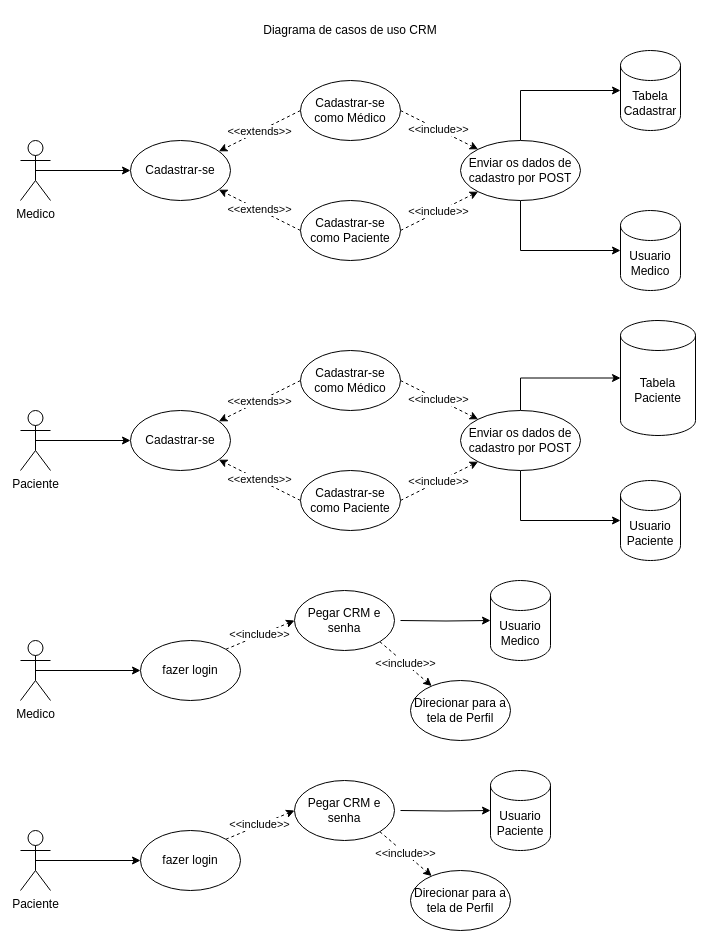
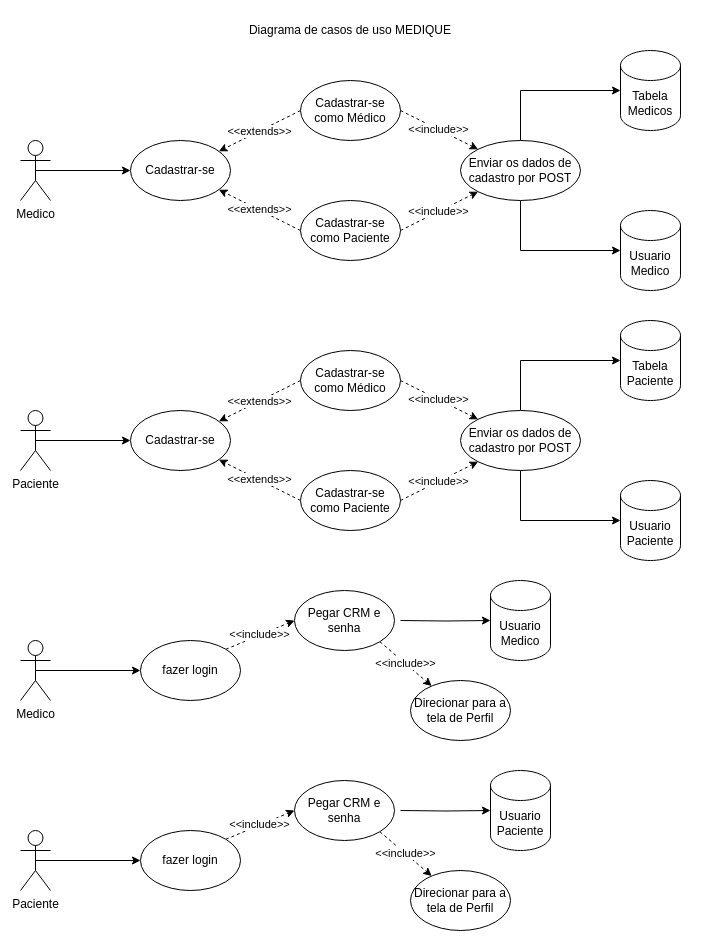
(351, 31) -> (351, 31)
(651, 104) -> (651, 104)
(658, 378) -> (651, 361)
